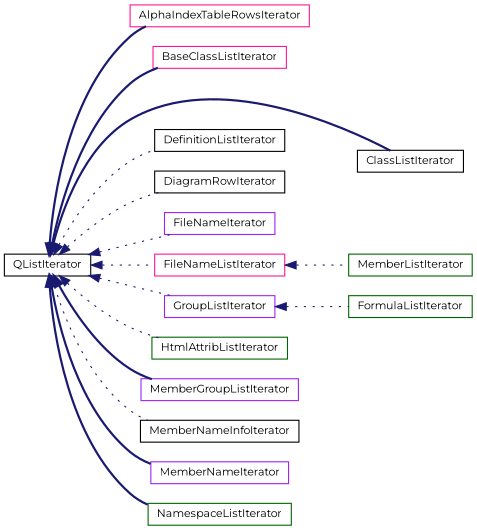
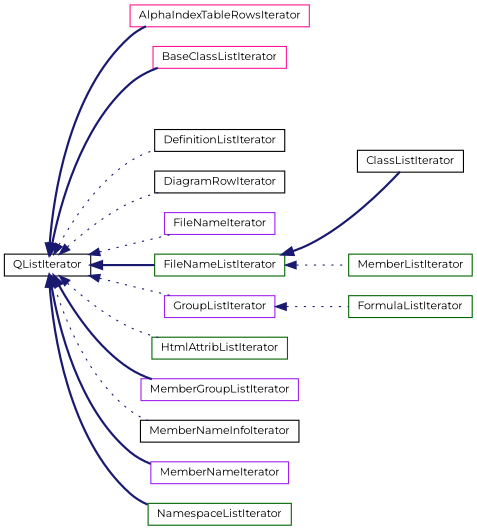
(189, 102) -> (351, 217)
(128, 265) -> (128, 265)
(220, 265) -> (220, 265)
